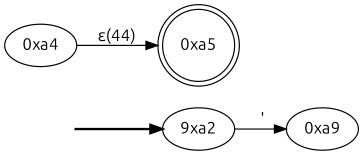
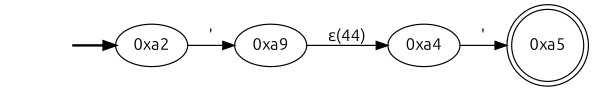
(117, 37) -> (483, 37)
none -> (341, 45)
(199, 129) -> (152, 45)
